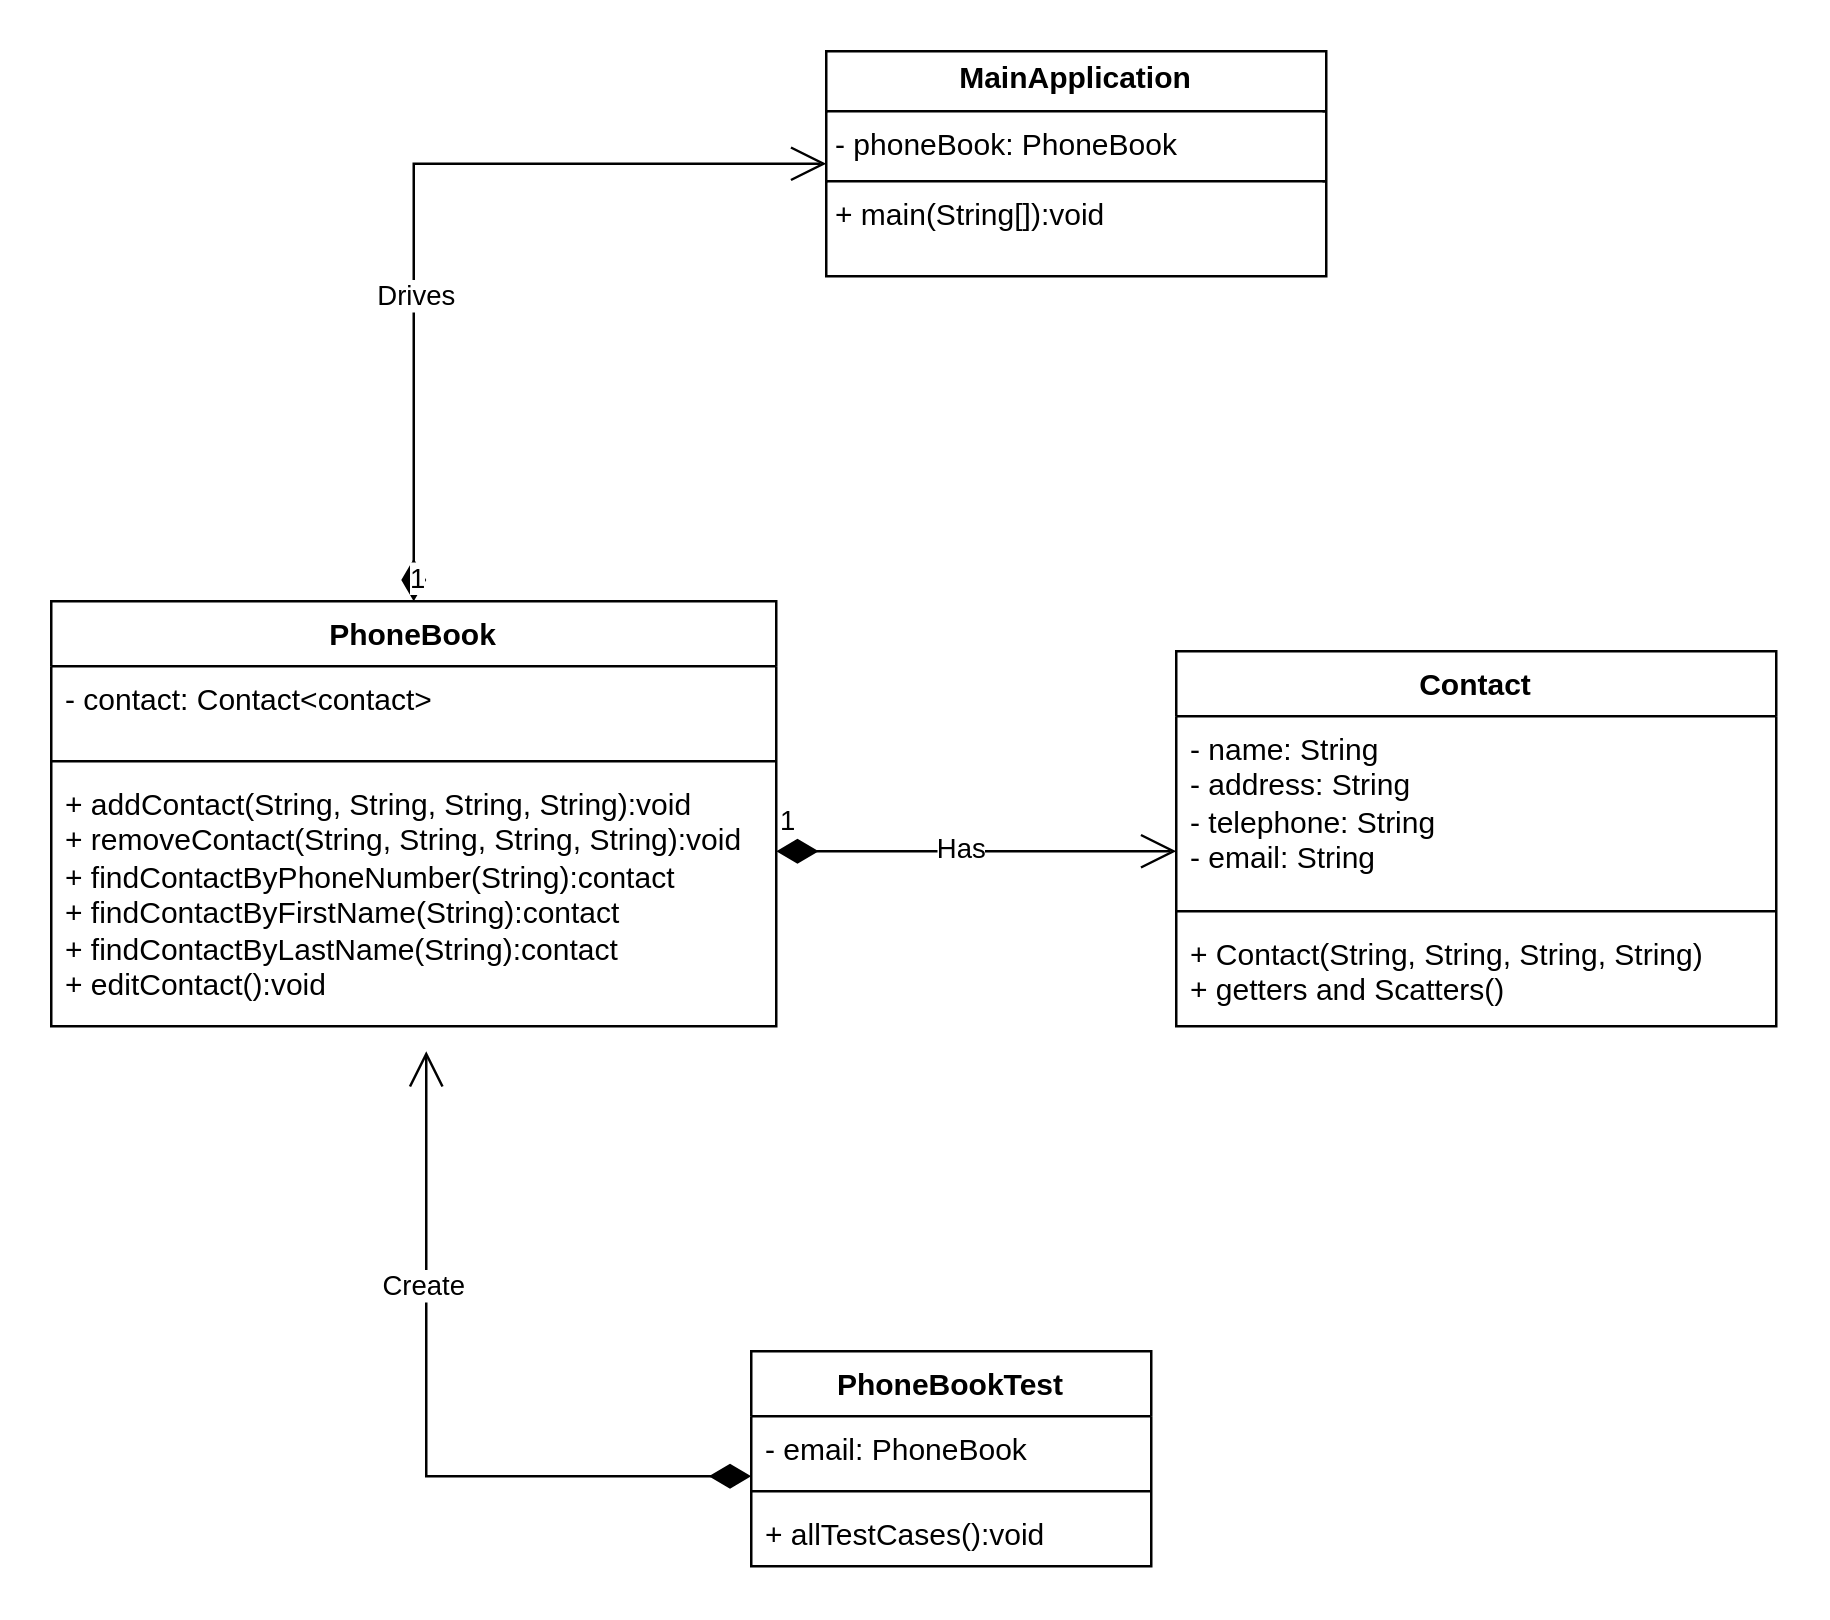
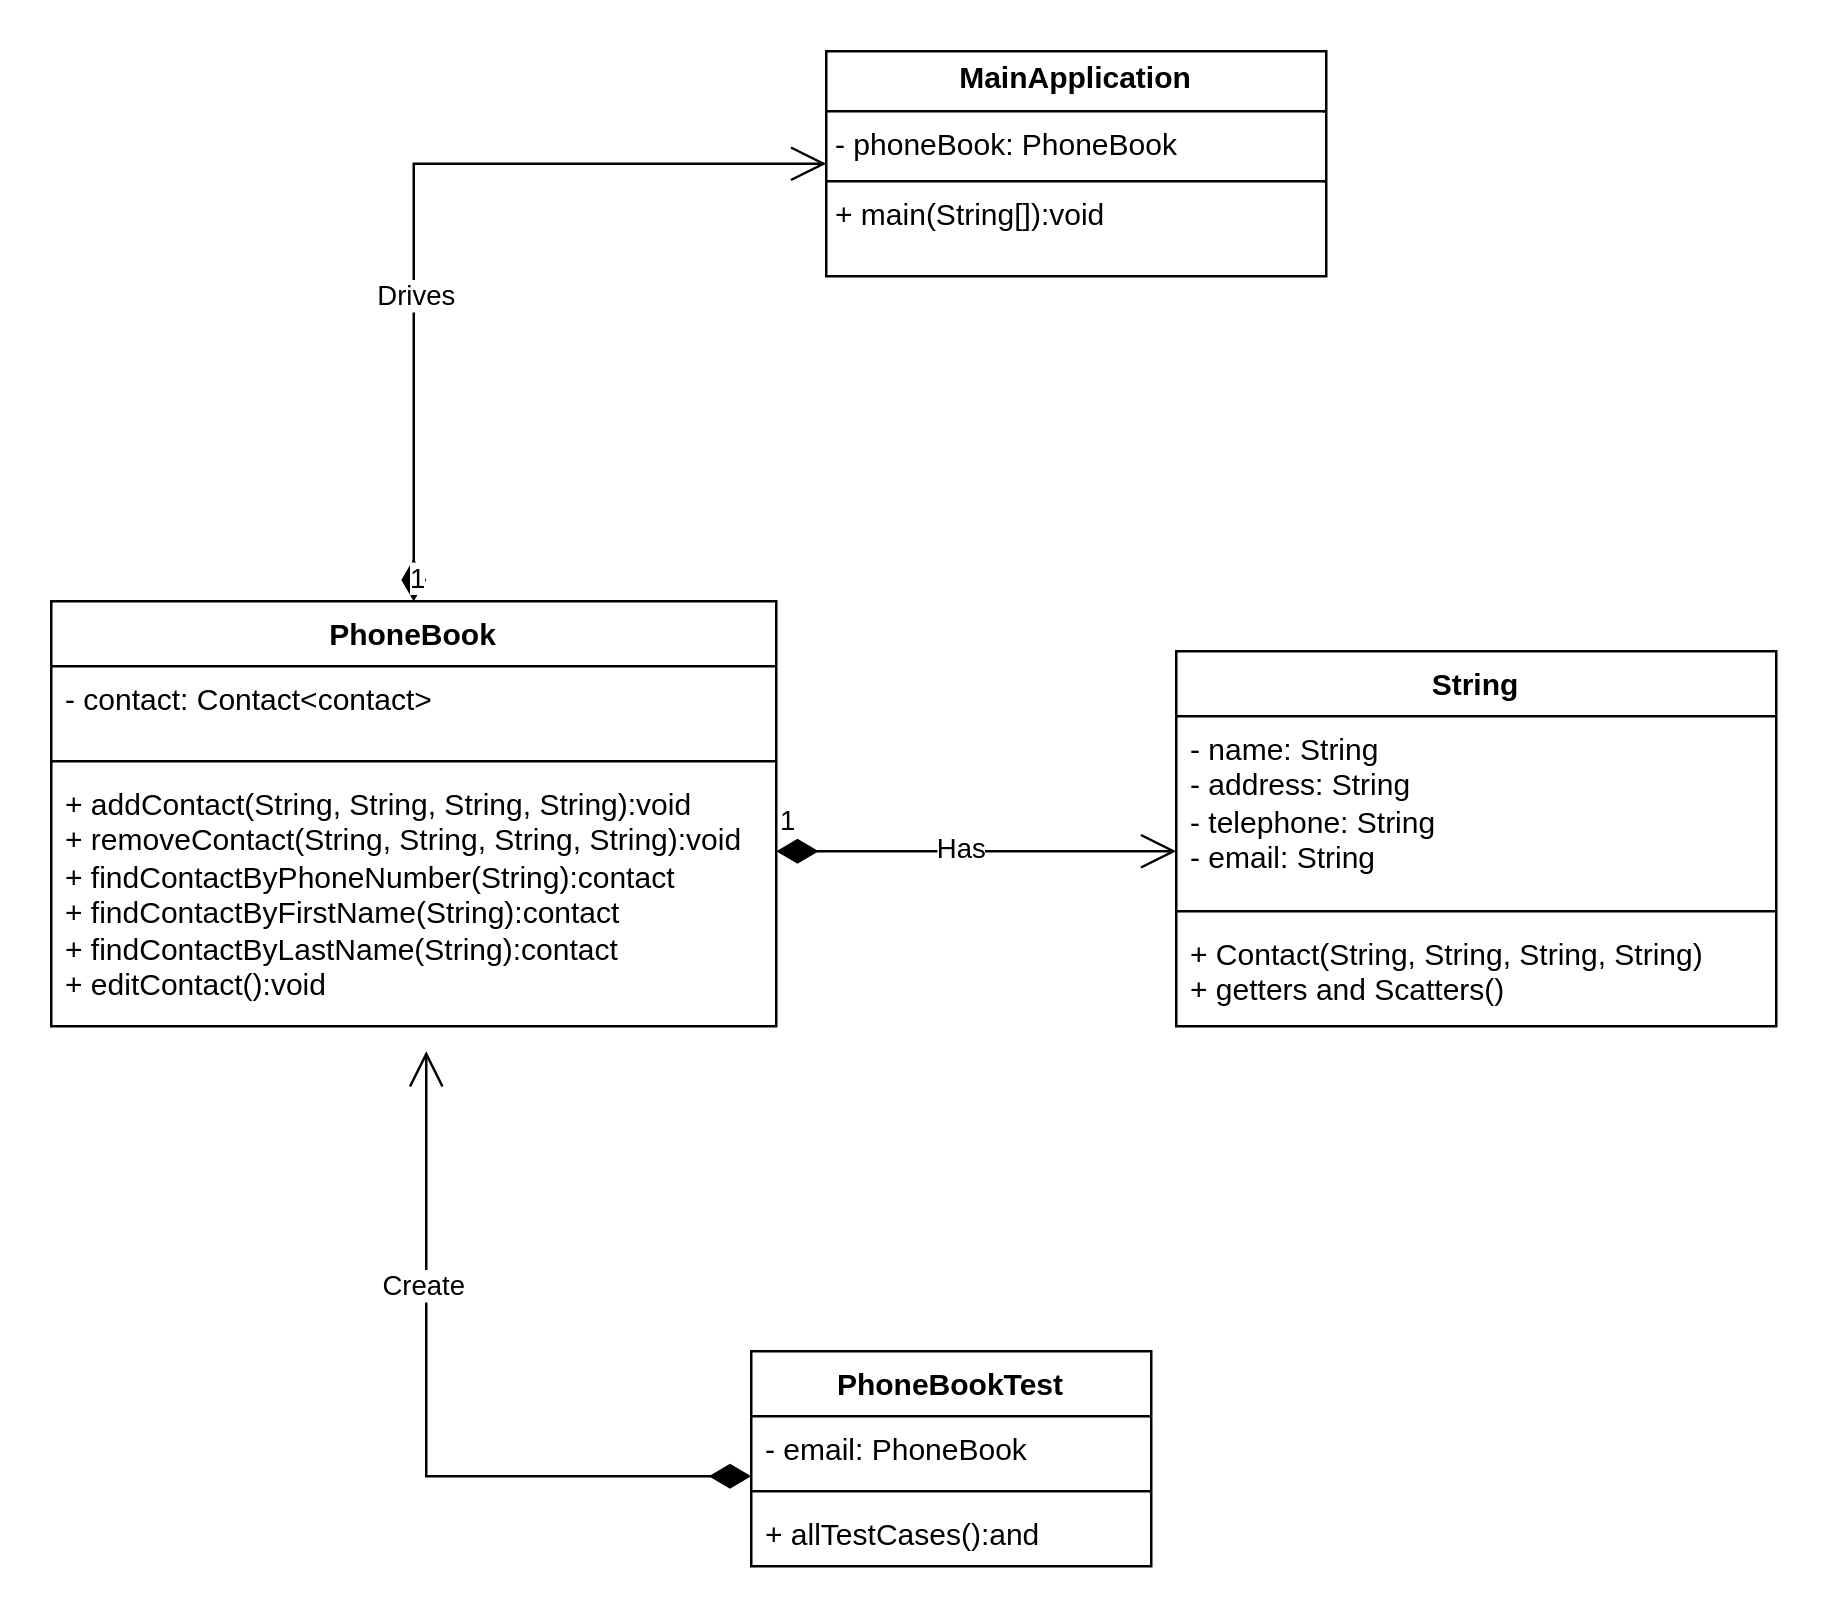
(1476, 687) -> (1476, 687)
(923, 1537) -> (919, 1537)
